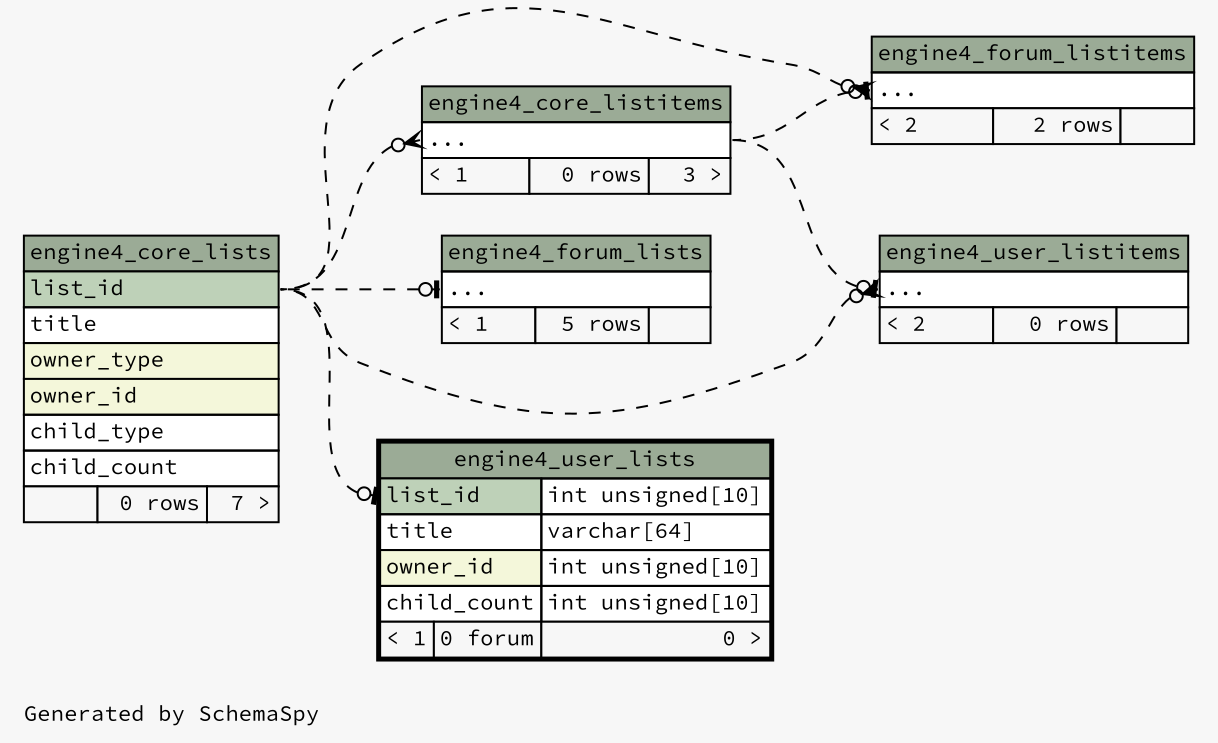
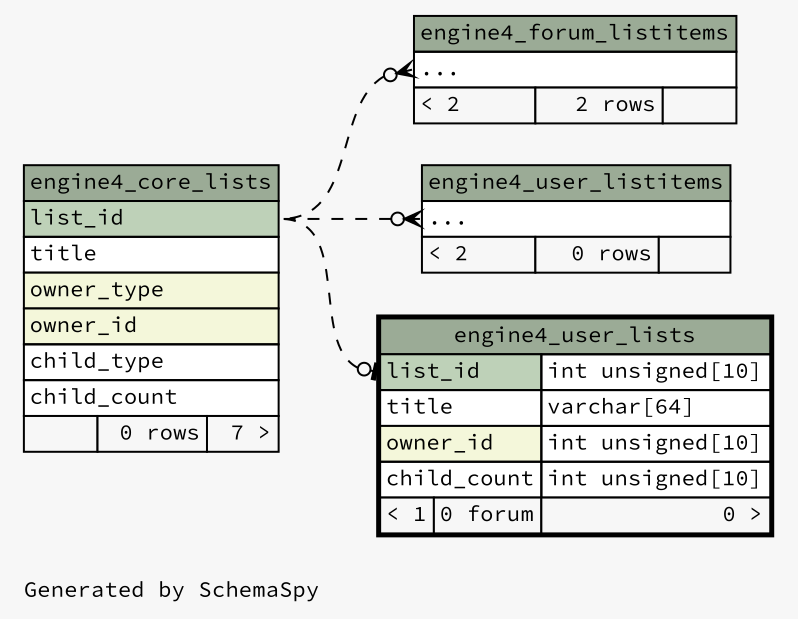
(575, 140) -> none
(575, 289) -> none
